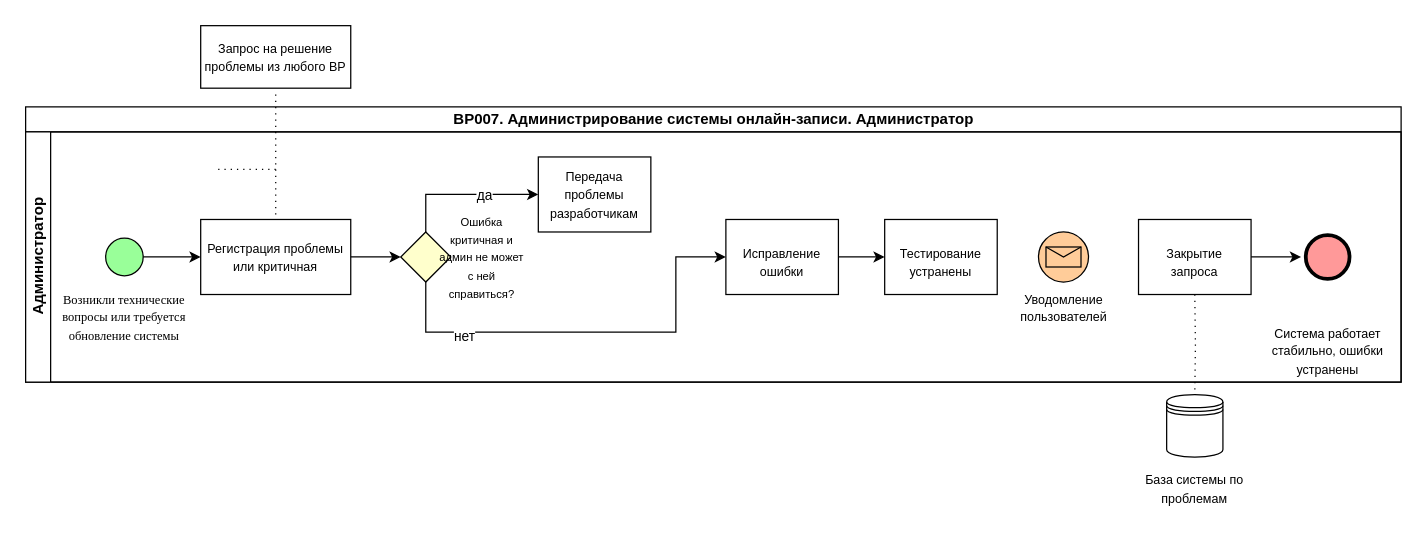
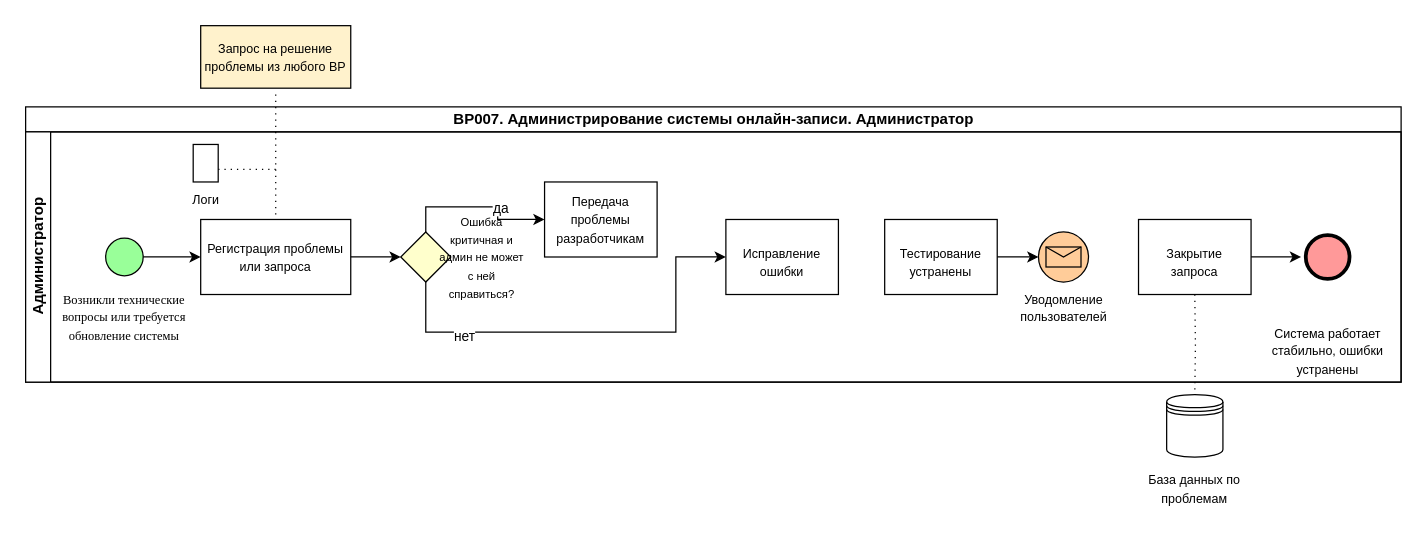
(276, 57) -> (276, 57)
none -> (206, 163)
(594, 194) -> (601, 219)
(276, 257) -> (276, 257)
(857, 257) -> none
none -> (1013, 257)
(1194, 488) -> (1194, 488)
